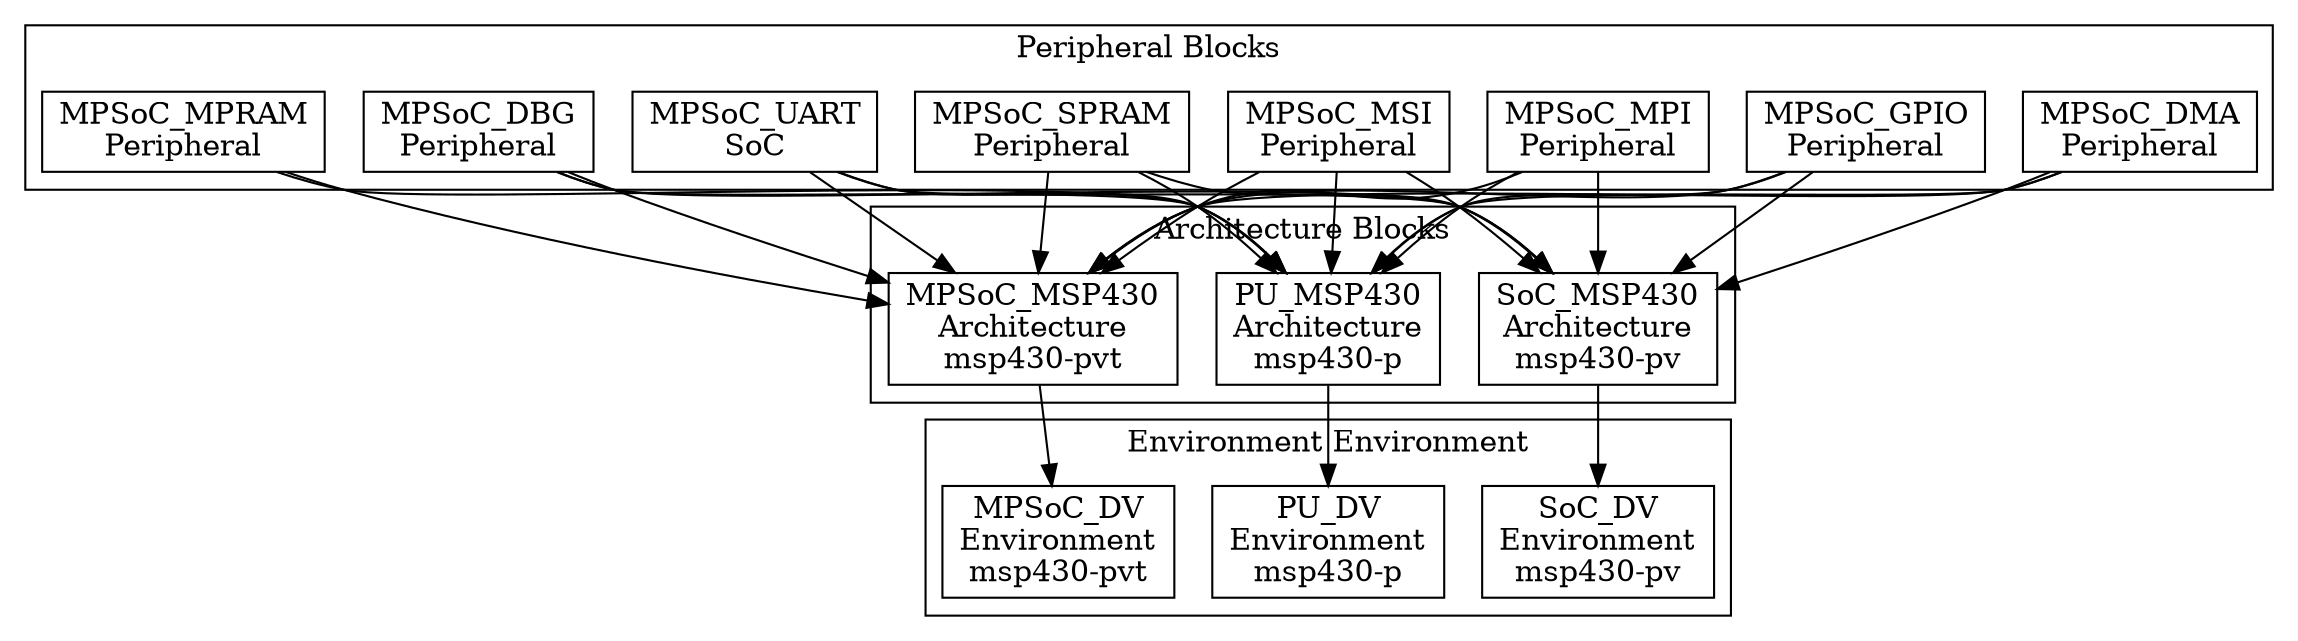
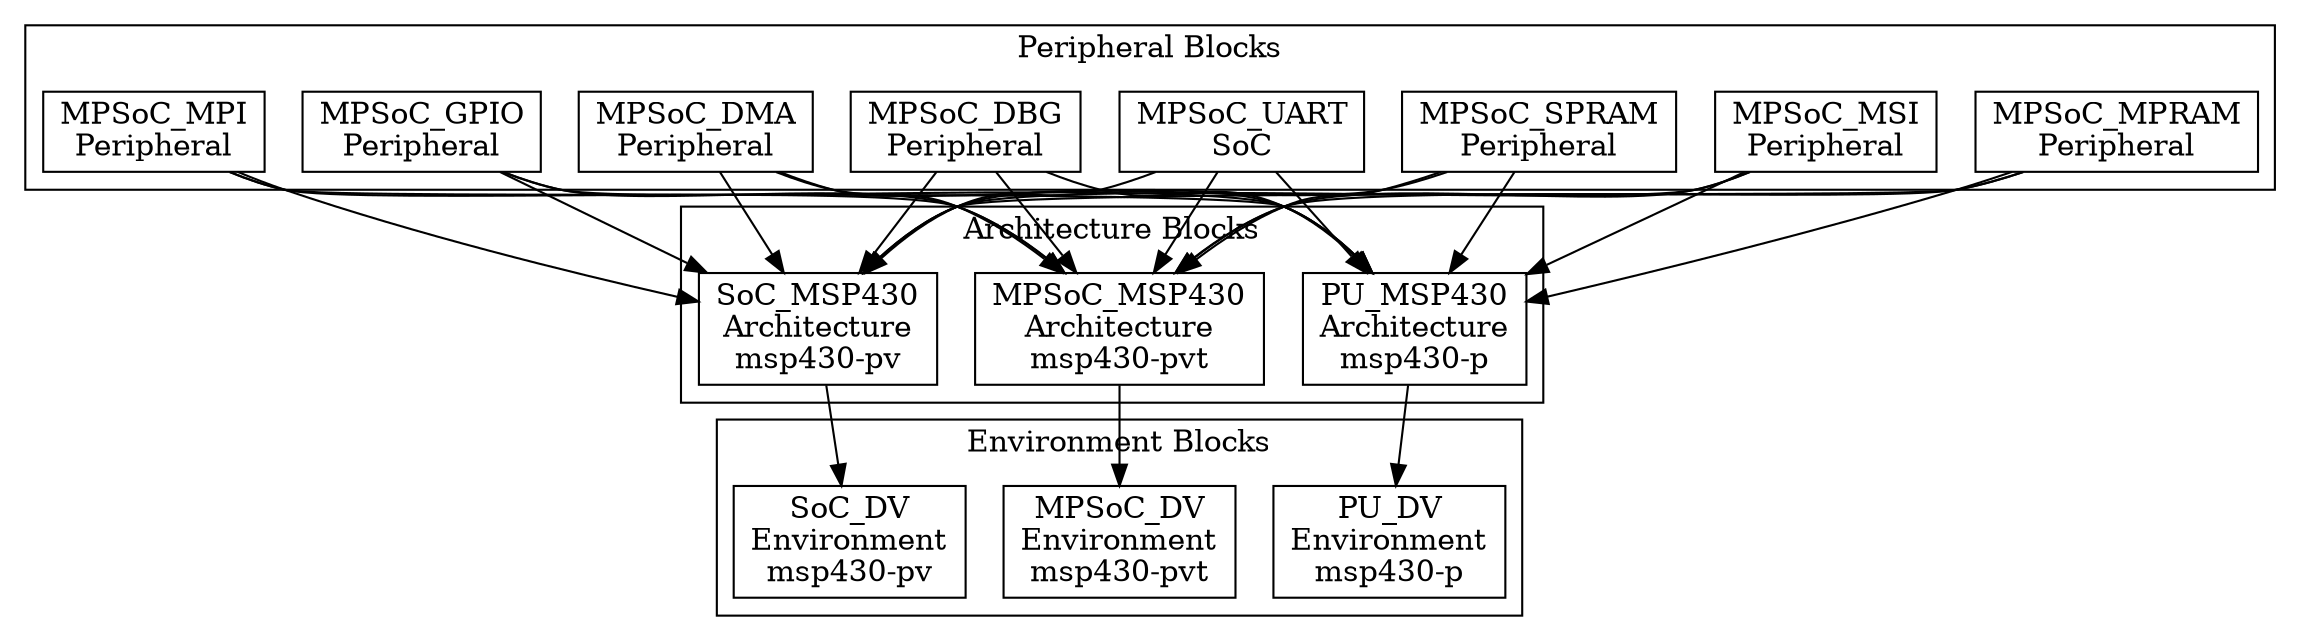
none -> (1444, 194)
(1328, 444) -> (1120, 444)
